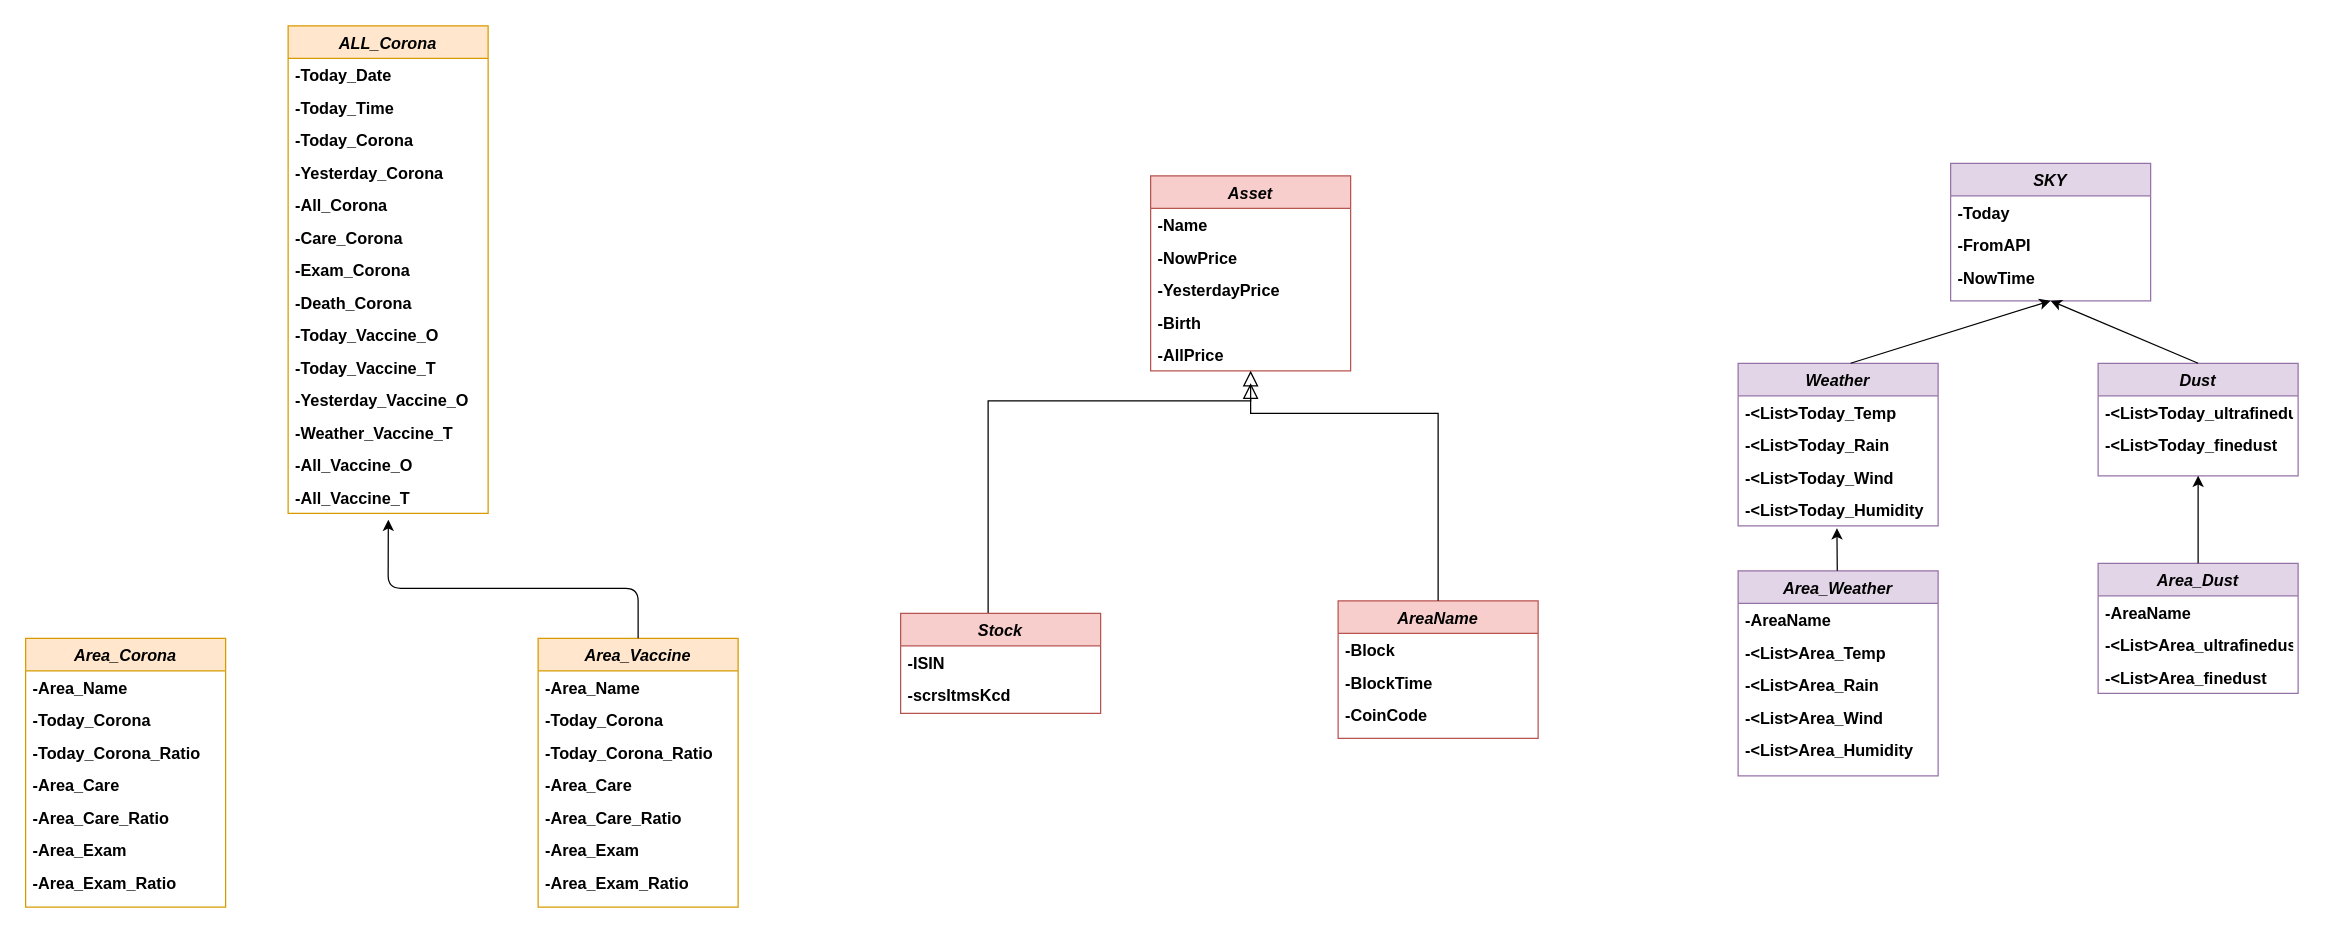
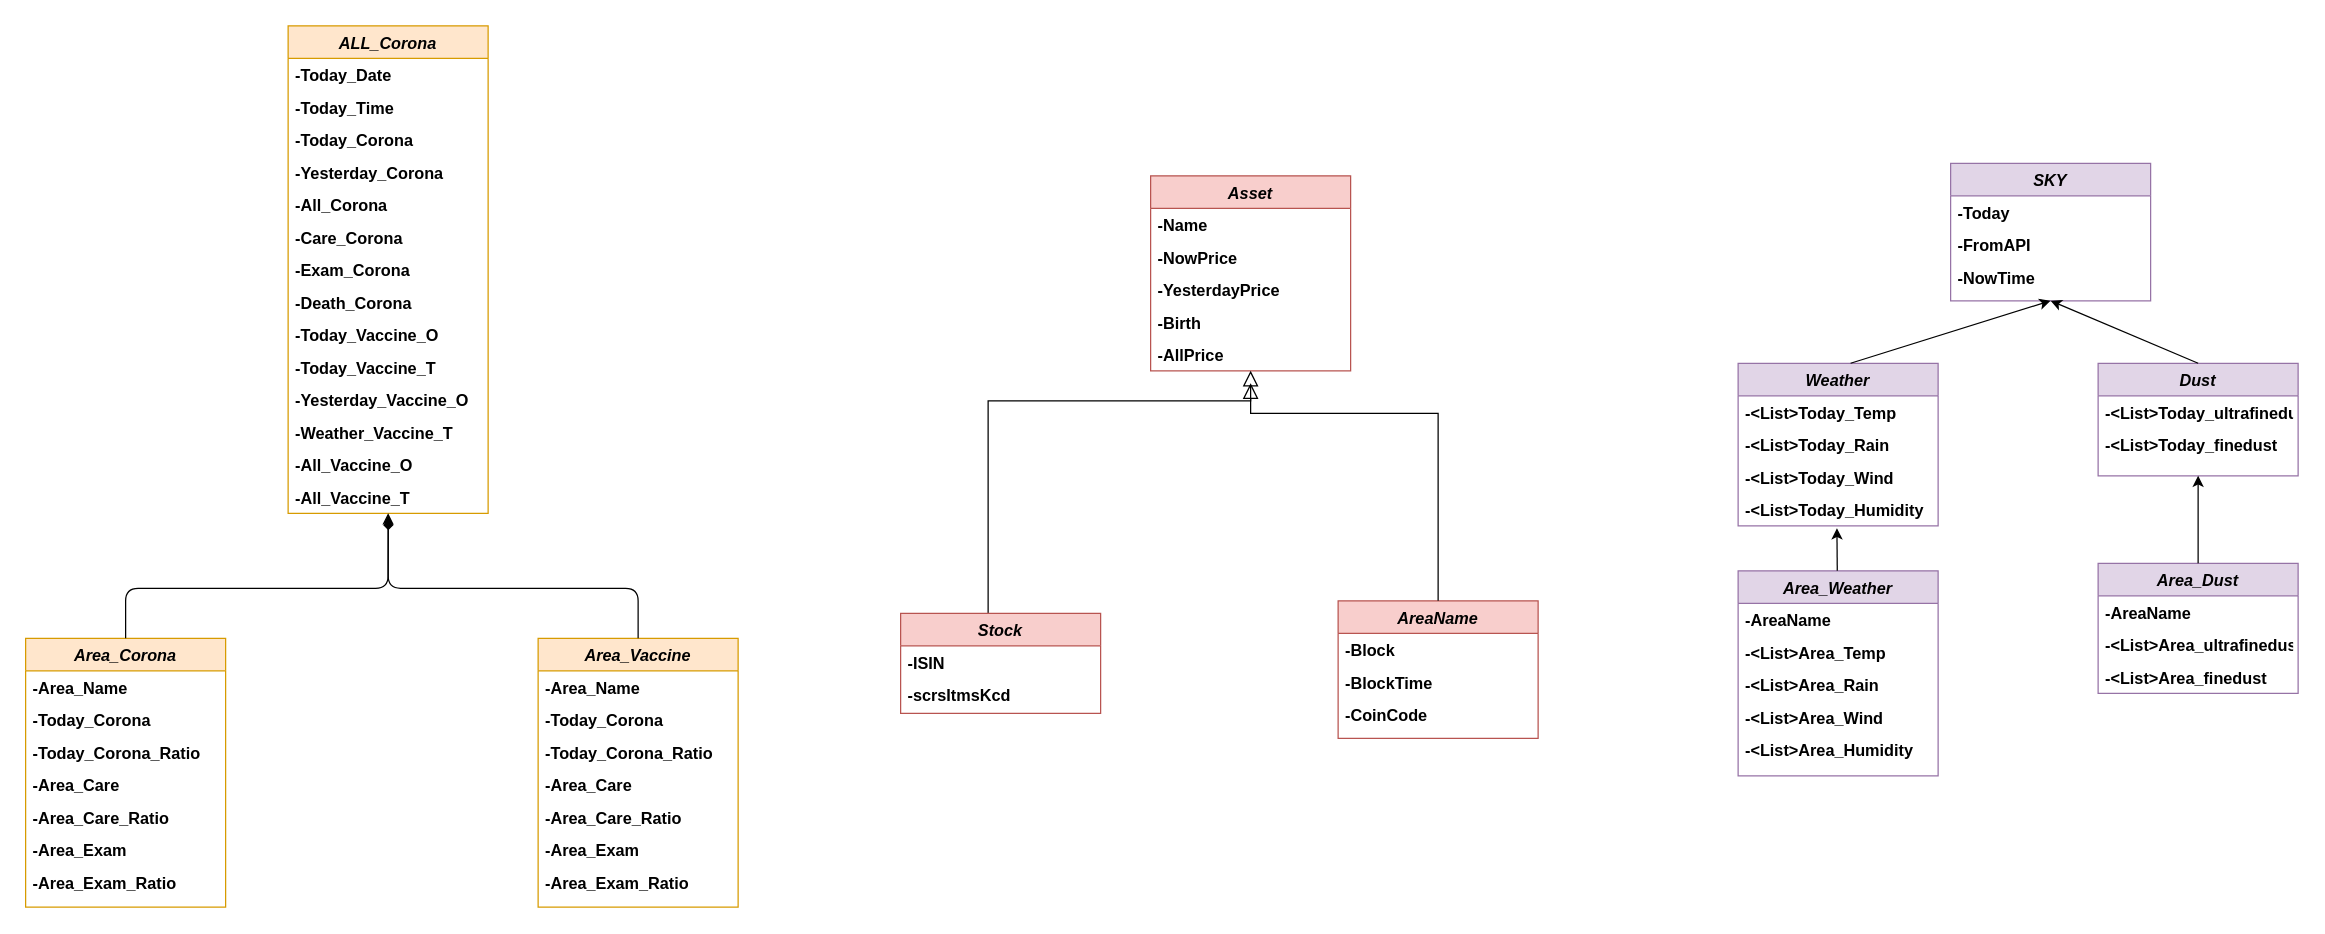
(389, 582) -> (389, 582)
none -> (235, 588)
